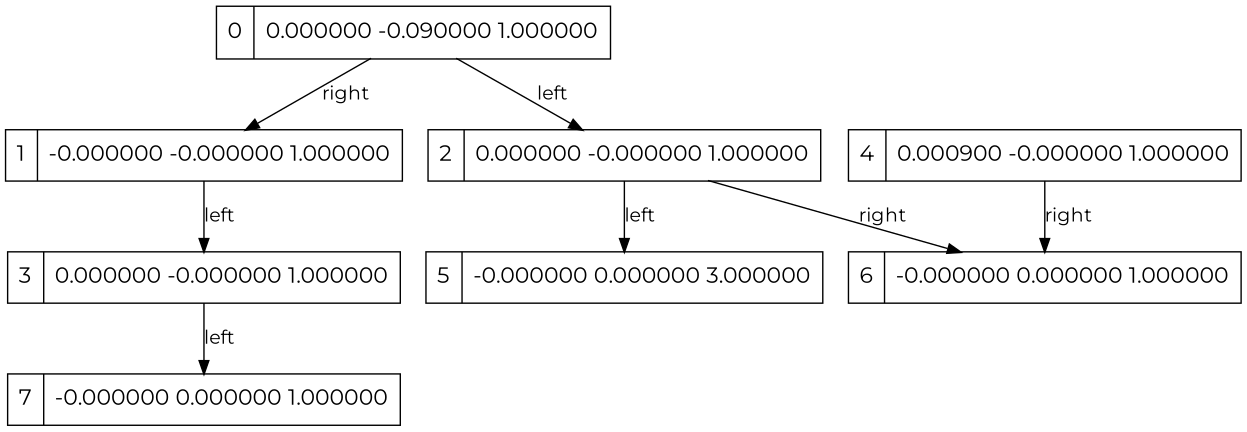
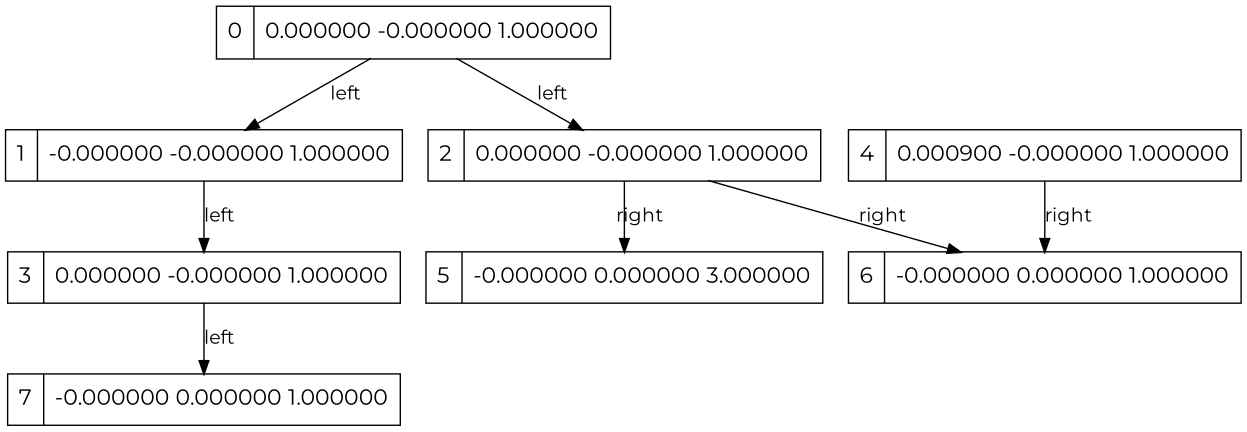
(432, 31) -> (432, 31)
(346, 94) -> (346, 94)
(640, 216) -> (640, 216)
